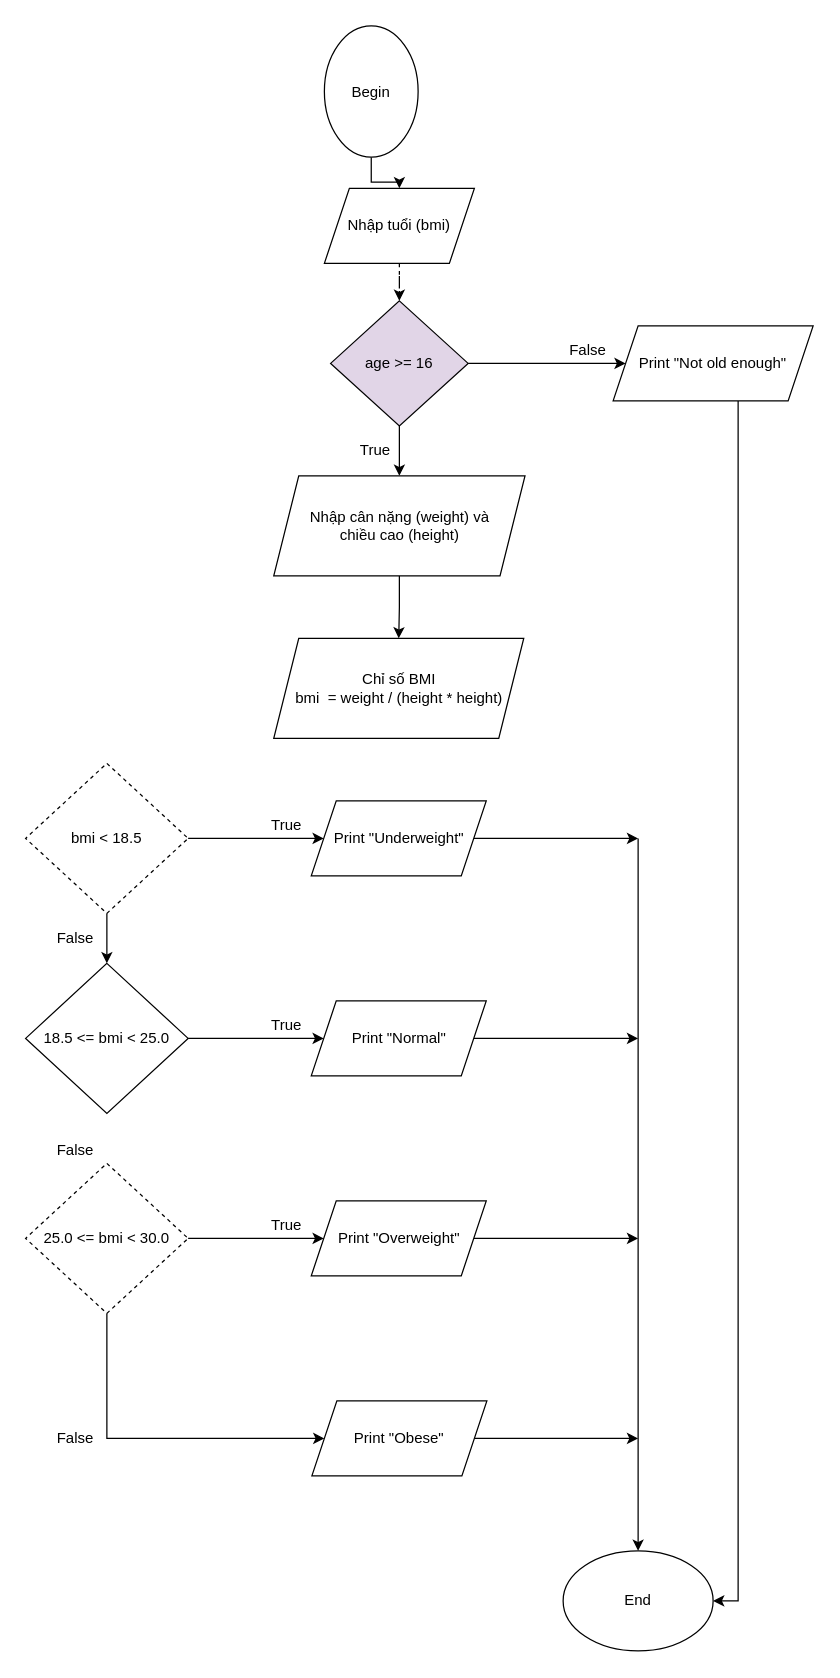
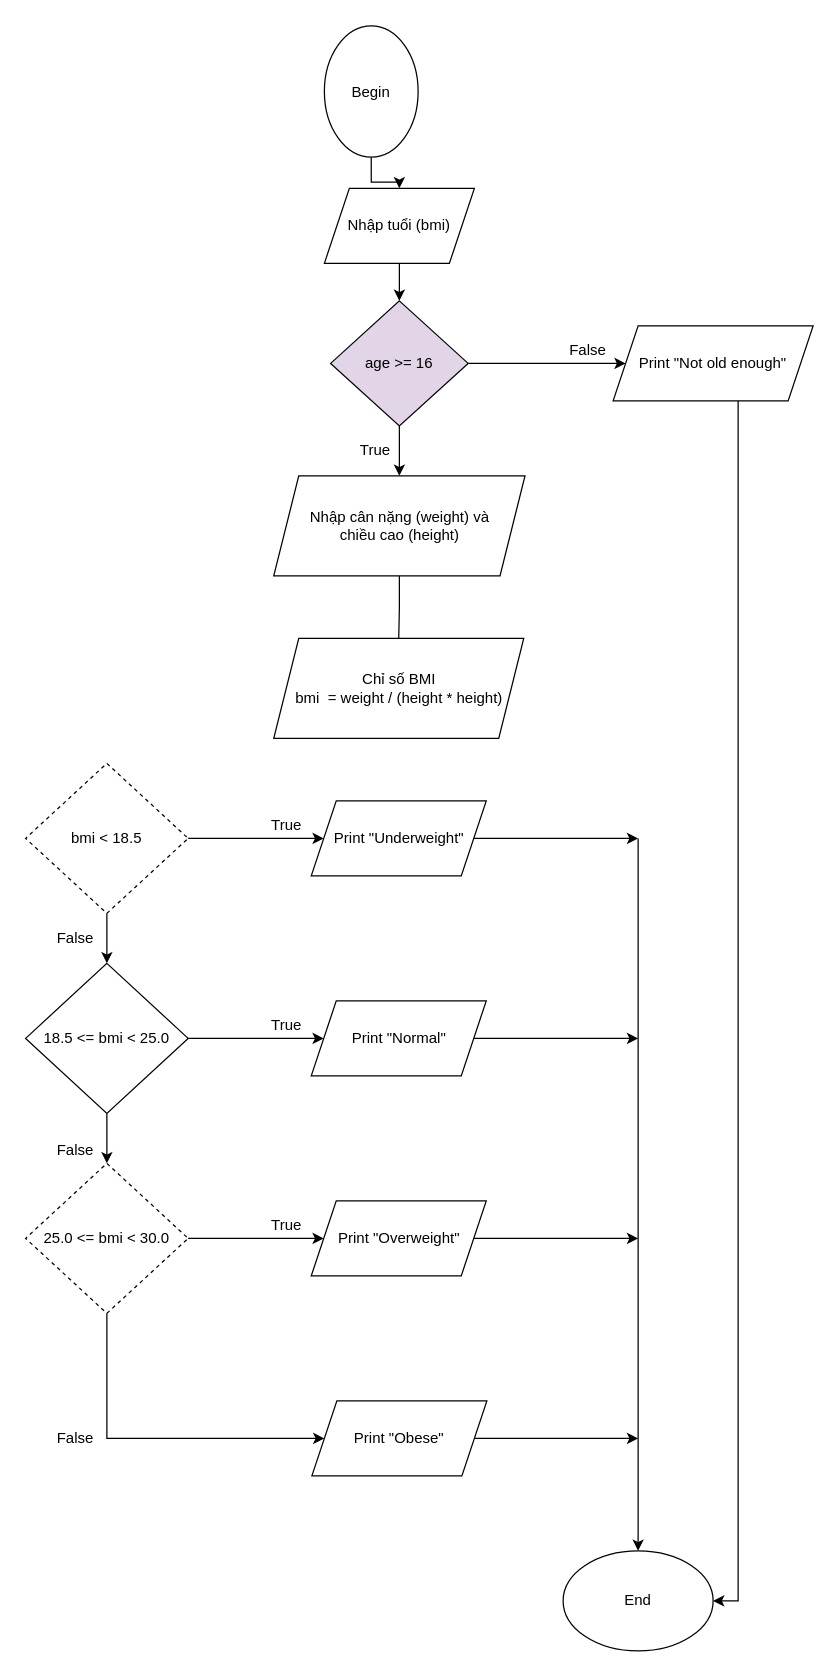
(399, 271) -> (399, 271)
(399, 628) -> (399, 631)
none -> (107, 1134)
